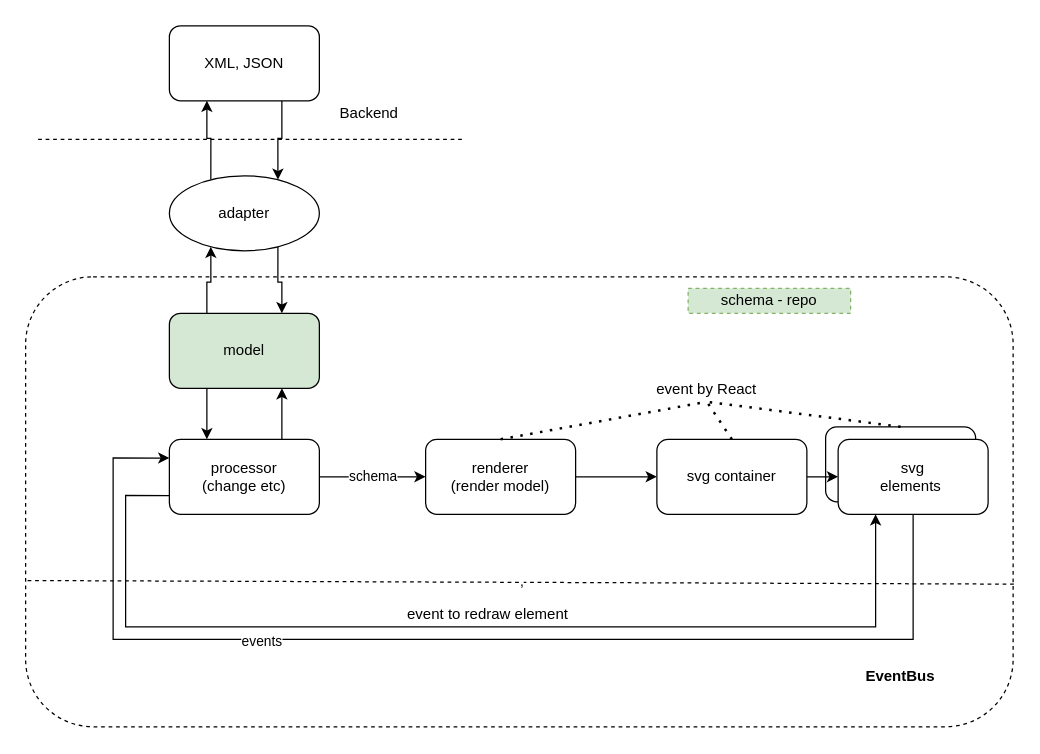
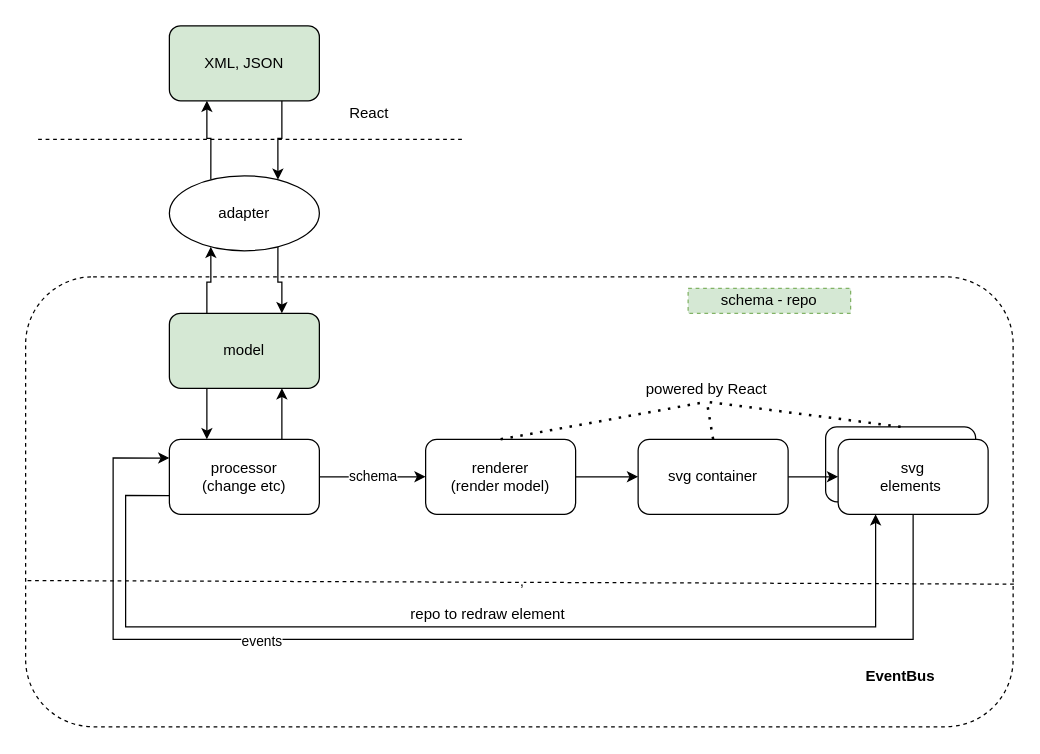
(244, 63) -> (244, 63)
(369, 113) -> (369, 113)
(707, 389) -> (707, 389)
(732, 477) -> (713, 477)
(488, 614) -> (488, 614)
